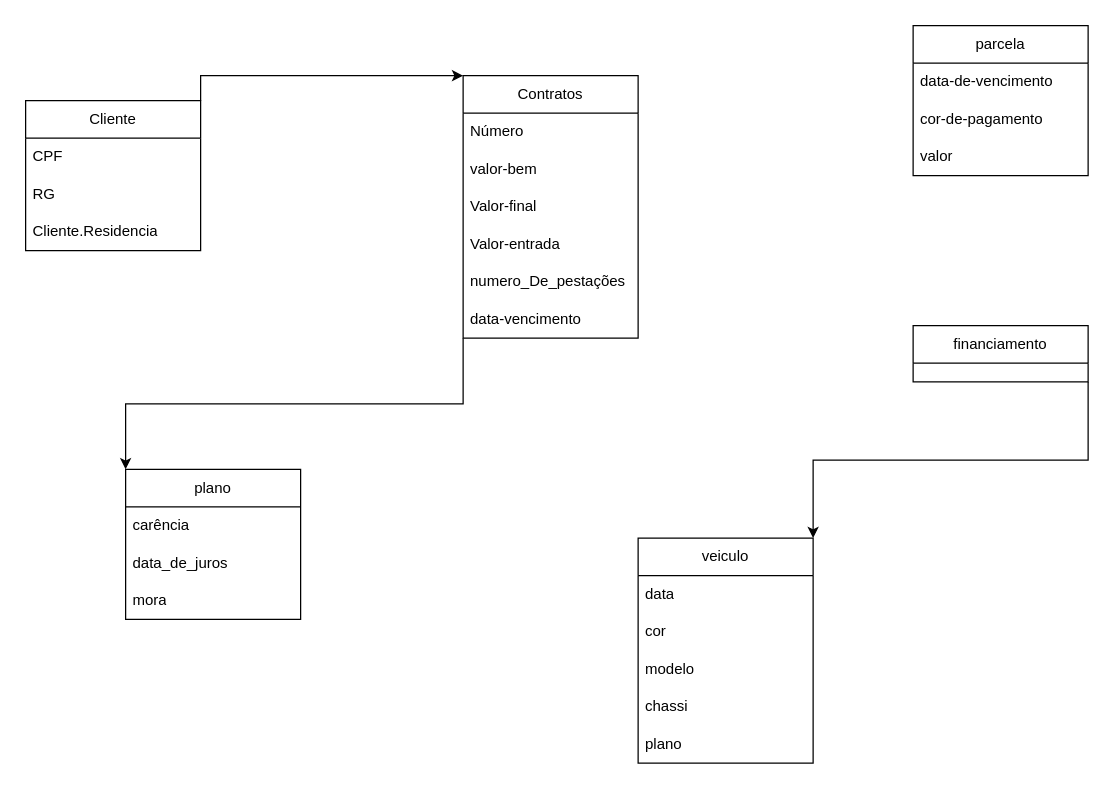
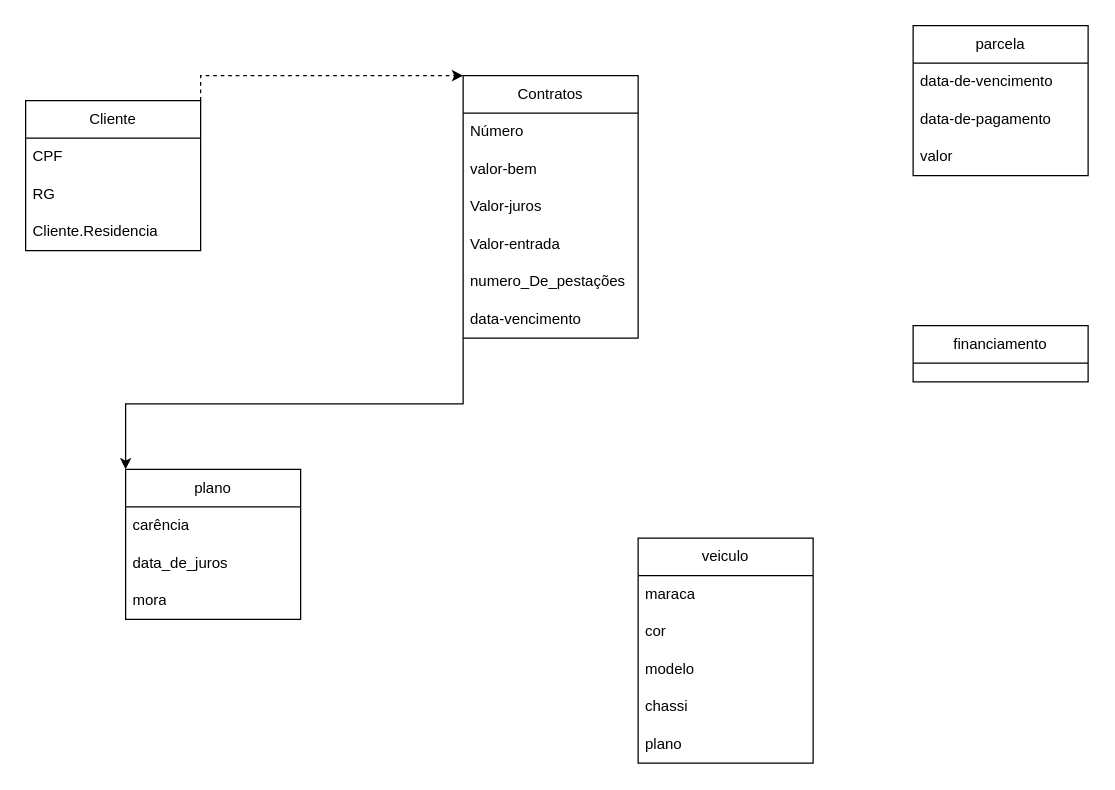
(316, 76) -> (316, 76)
(988, 119) -> (992, 119)
(511, 207) -> (515, 207)
(954, 460) -> none
(662, 594) -> (671, 594)
